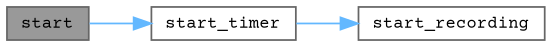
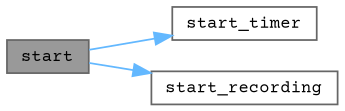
(318, 23) -> (111, 67)
